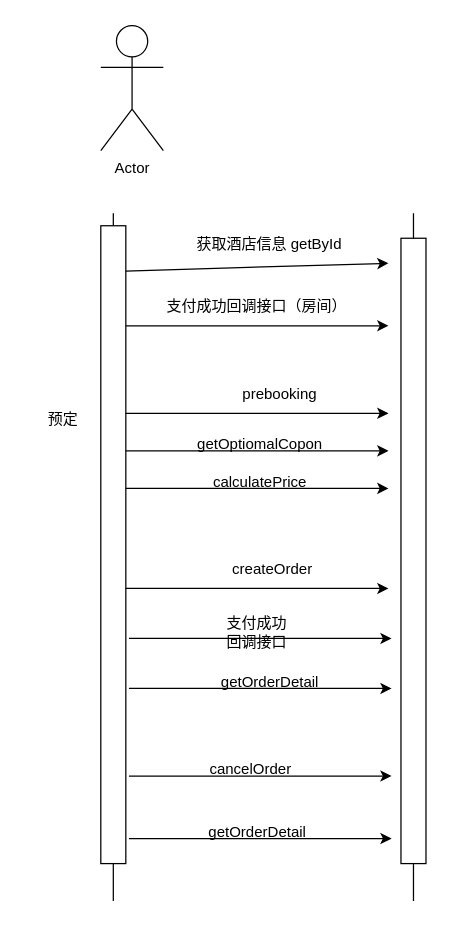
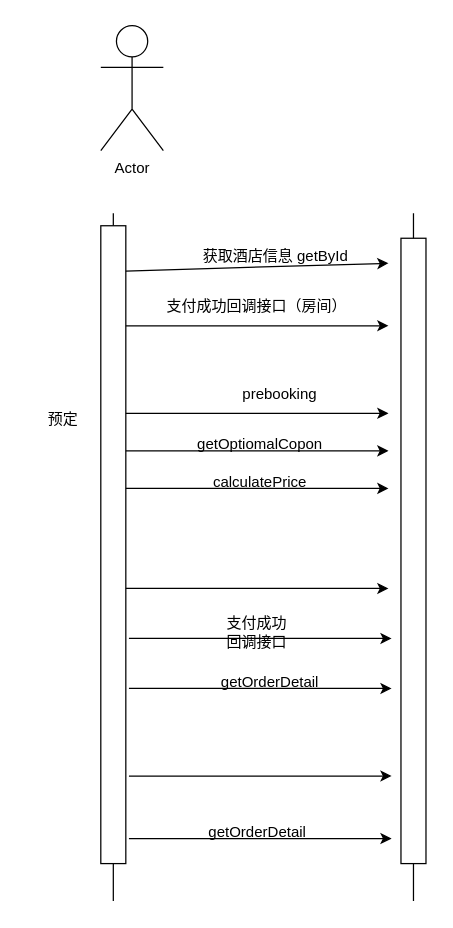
(269, 244) -> (276, 257)
(273, 569) -> none
(251, 769) -> none
